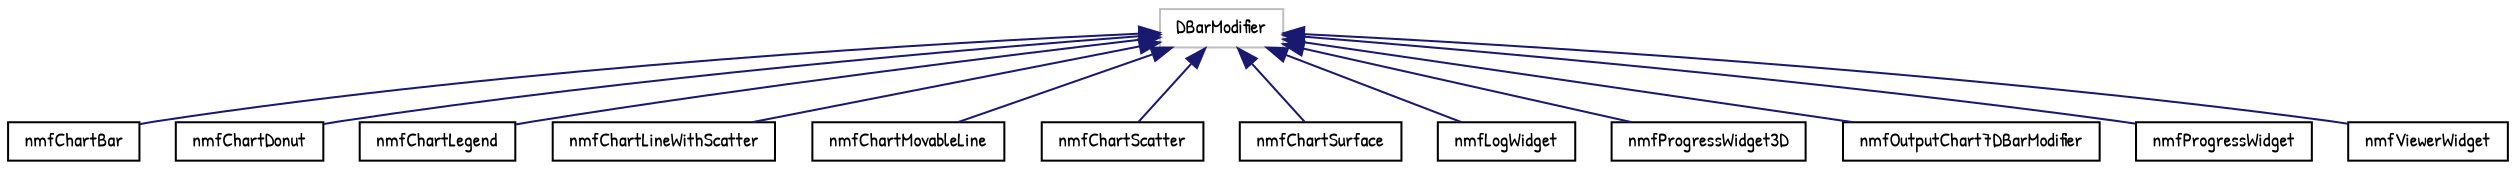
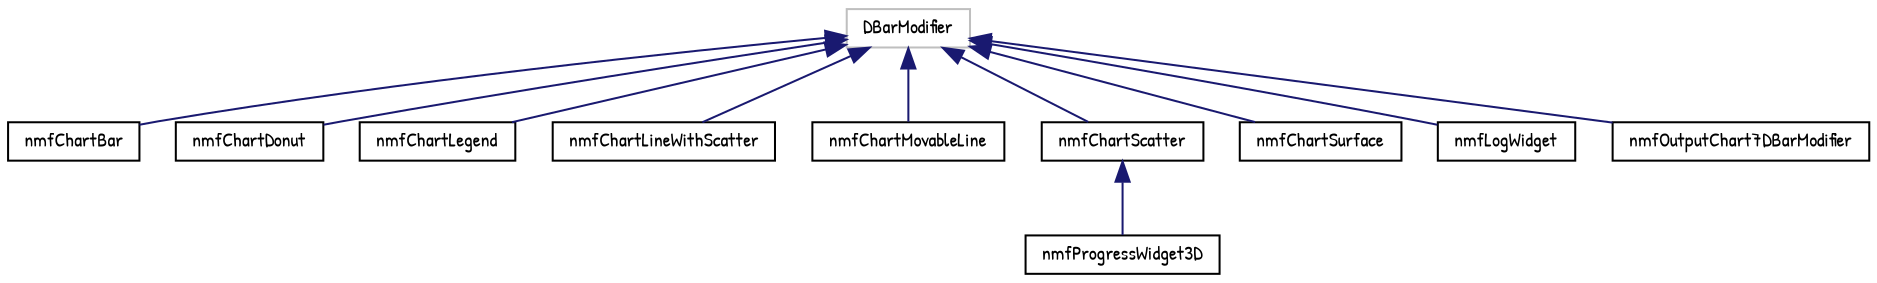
(1467, 85) -> (1123, 209)
(2224, 141) -> none
(2428, 141) -> none
